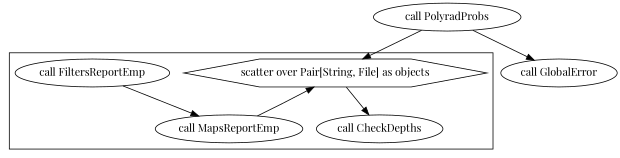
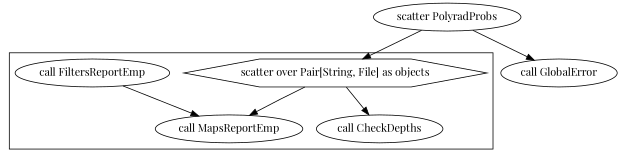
(447, 17) -> (447, 17)
(282, 104) -> (281, 99)
